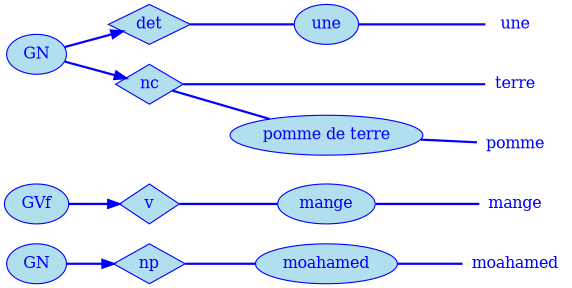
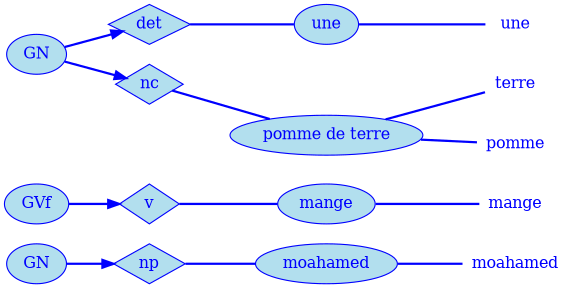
(334, 84) -> (435, 106)
